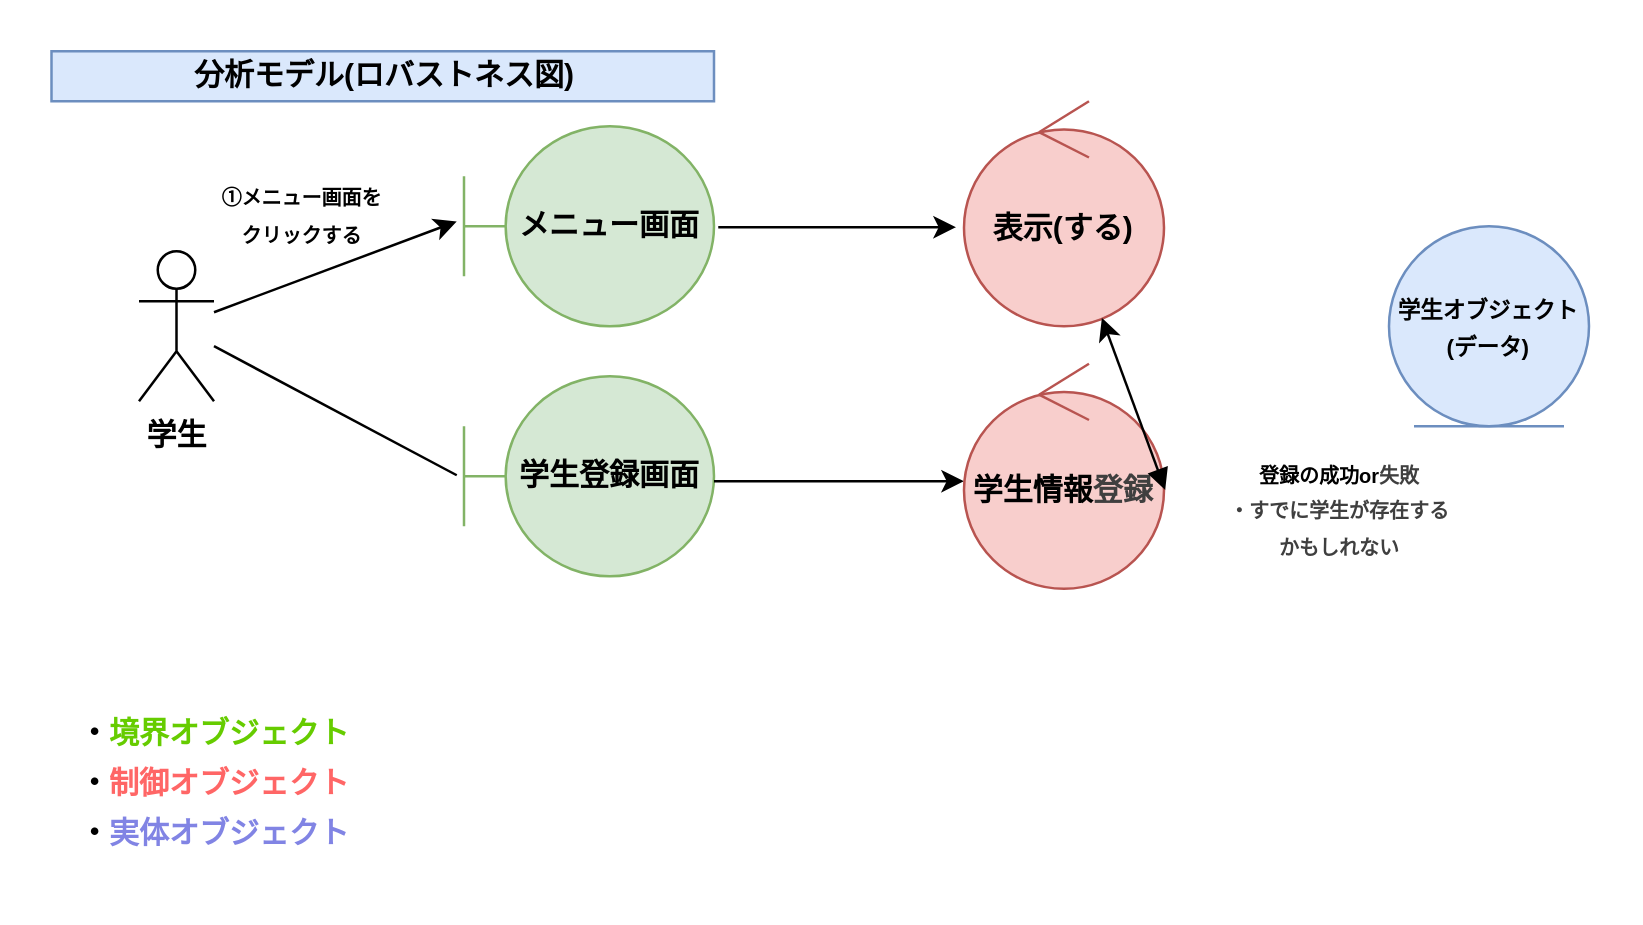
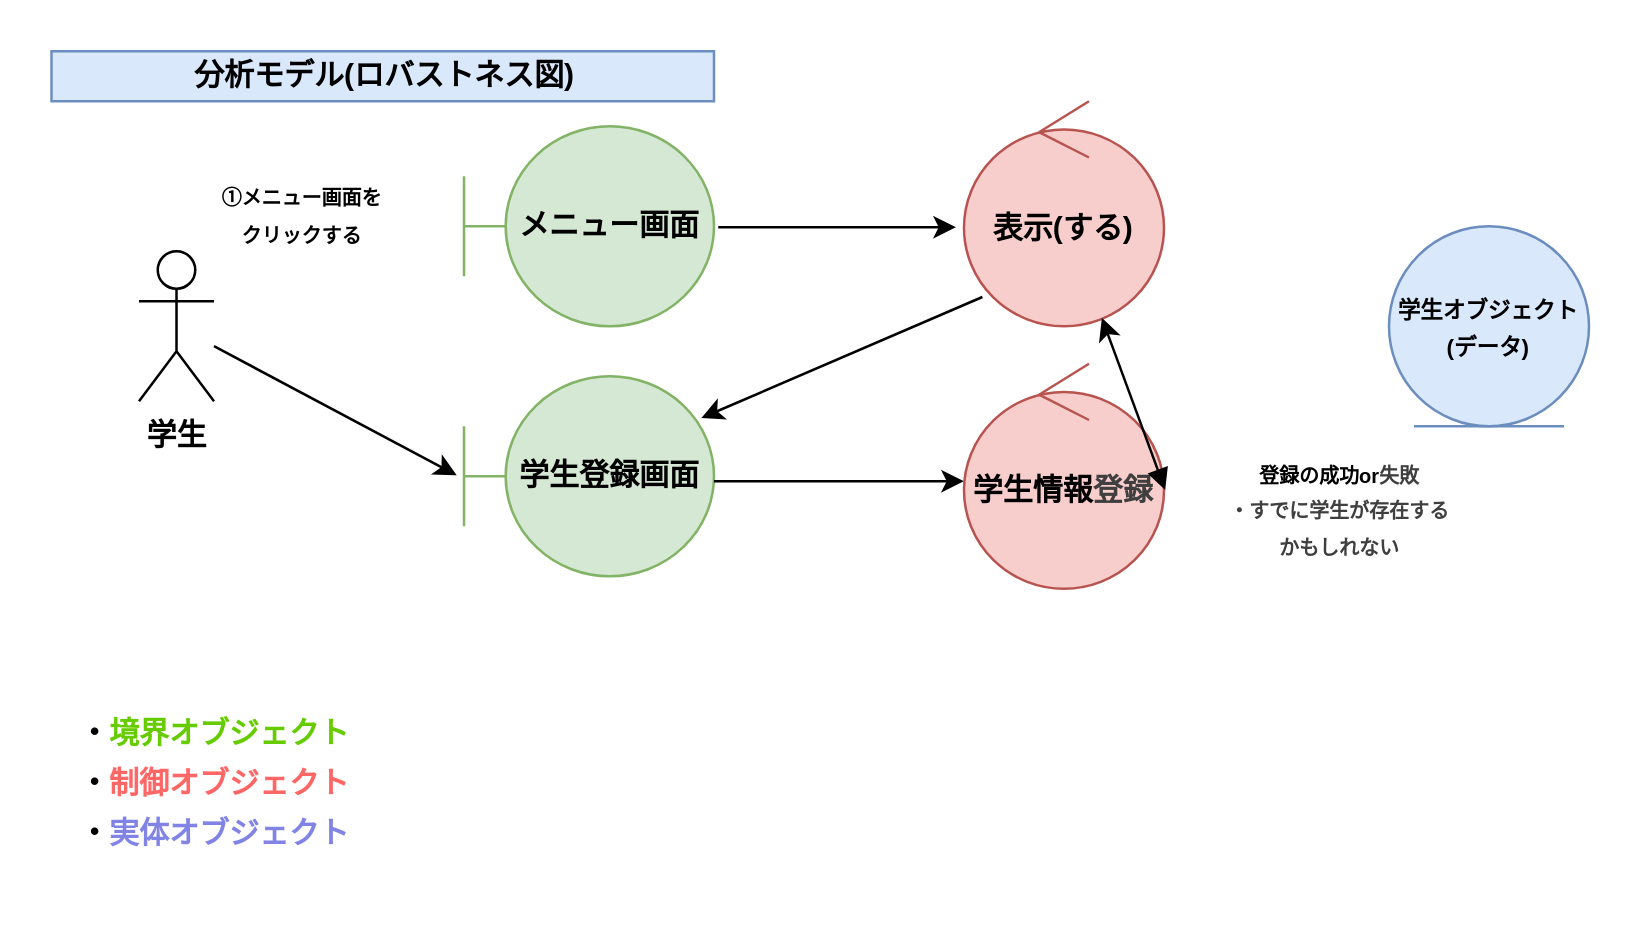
(327, 270) -> none
none -> (849, 354)
(448, 471) -> (441, 467)
